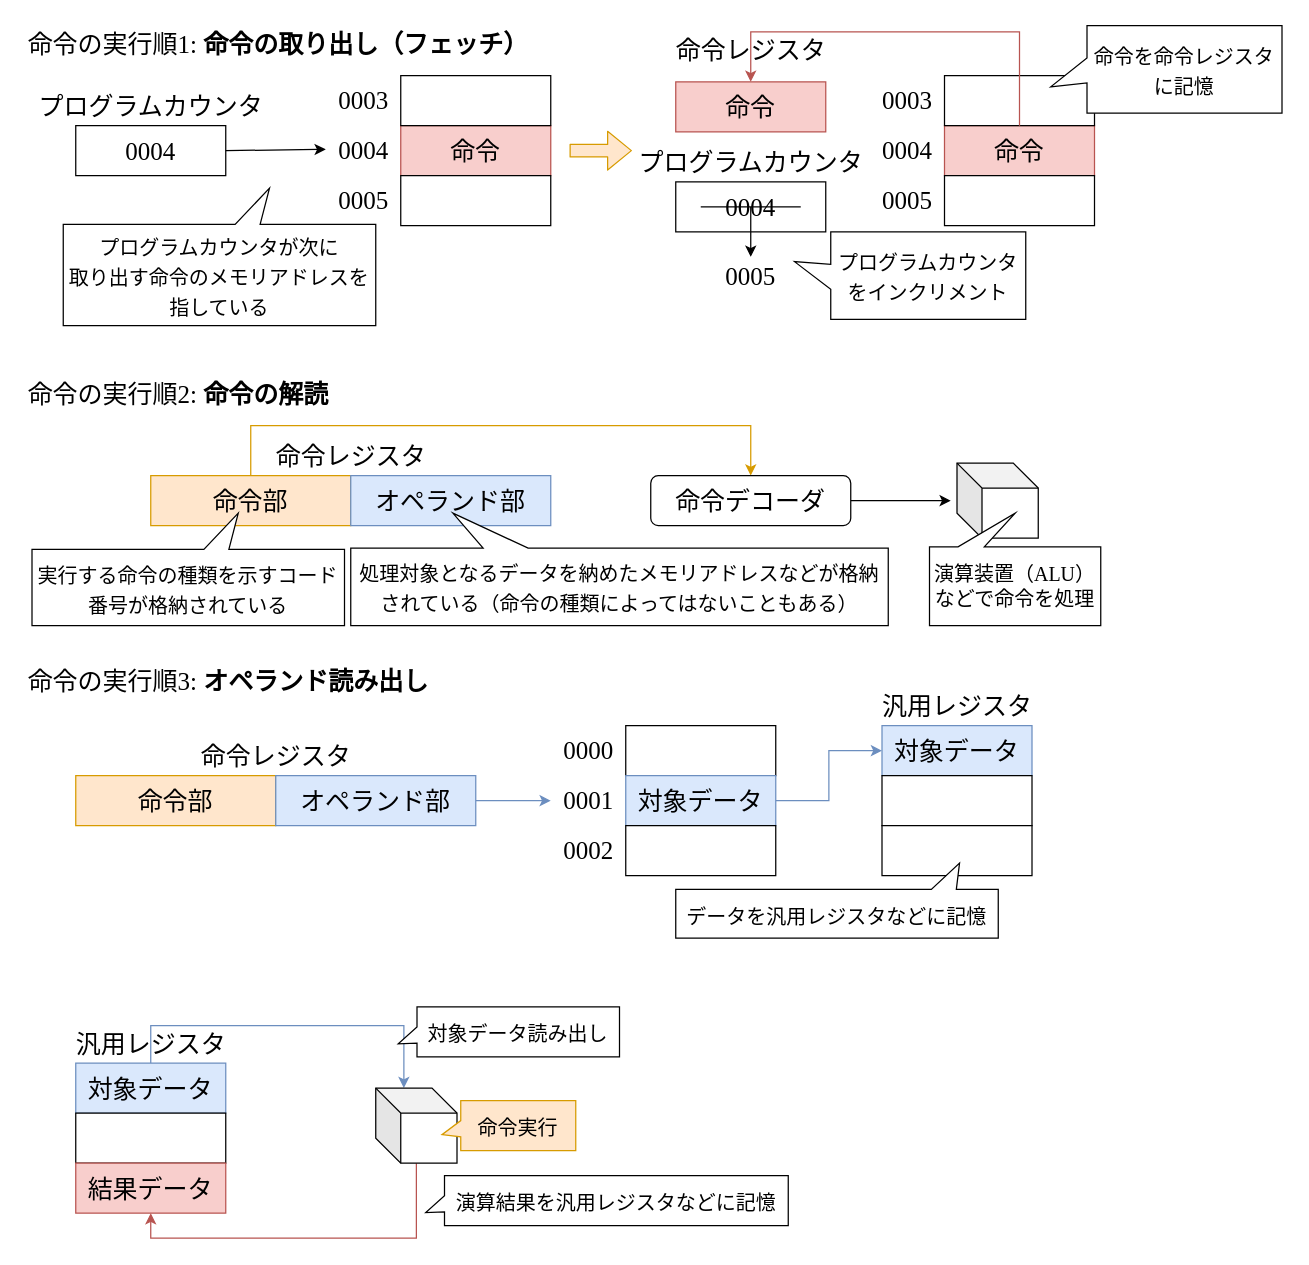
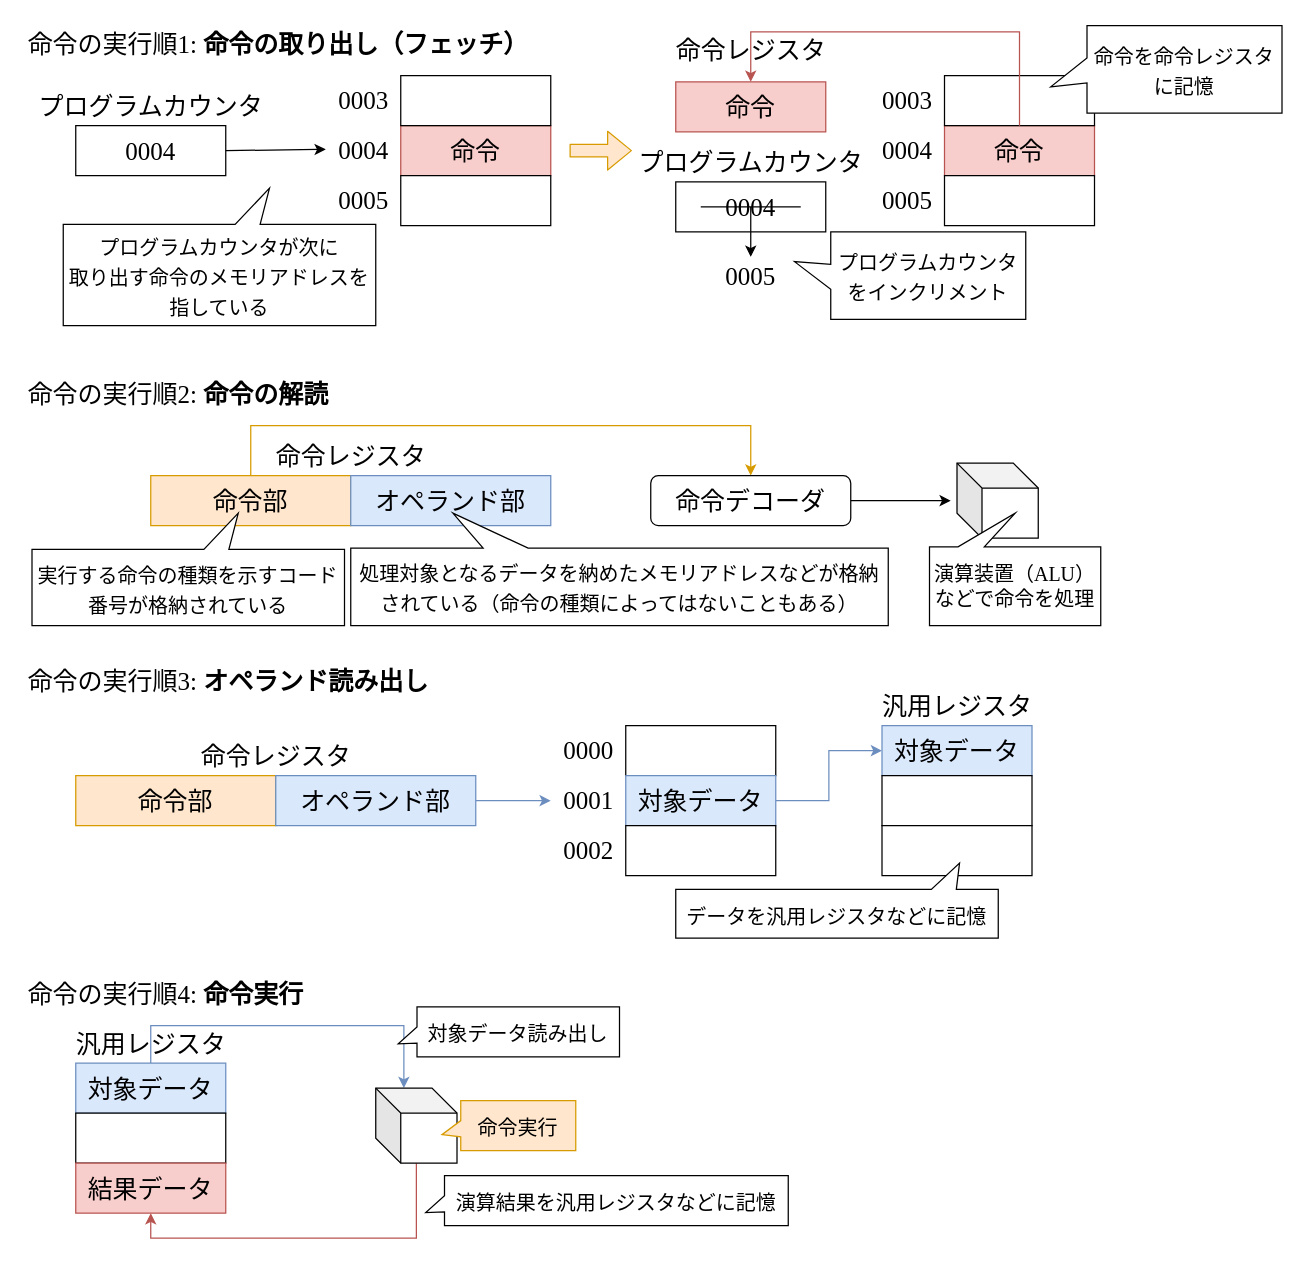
none -> (176, 988)
